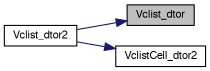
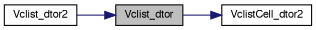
(91, 44) -> (197, 15)
